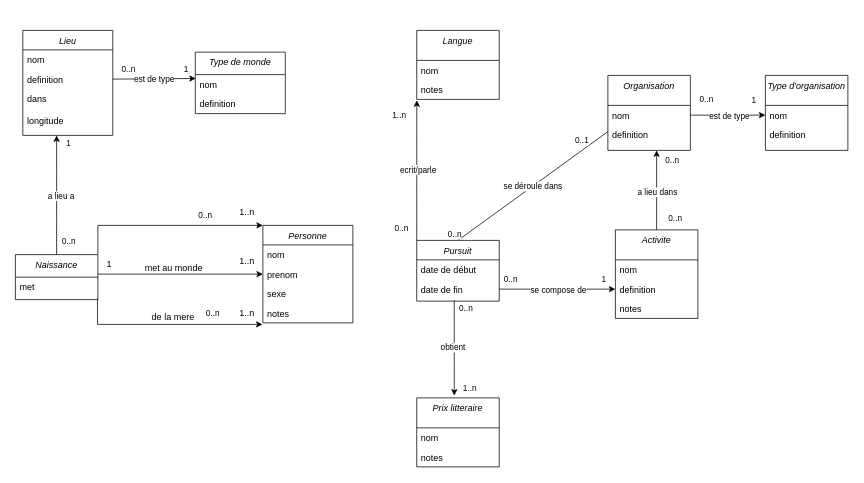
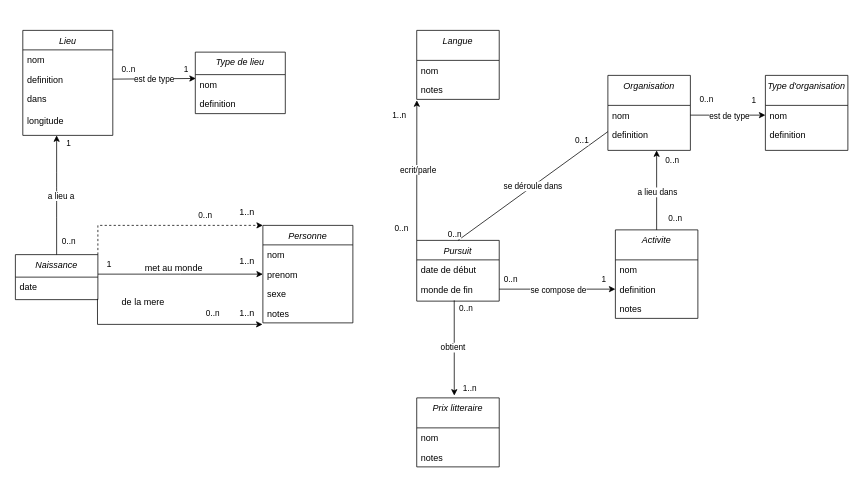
(240, 62) -> (240, 62)
(164, 225) -> (164, 225)
(27, 287) -> (30, 287)
(445, 290) -> (448, 290)
(173, 318) -> (143, 303)
